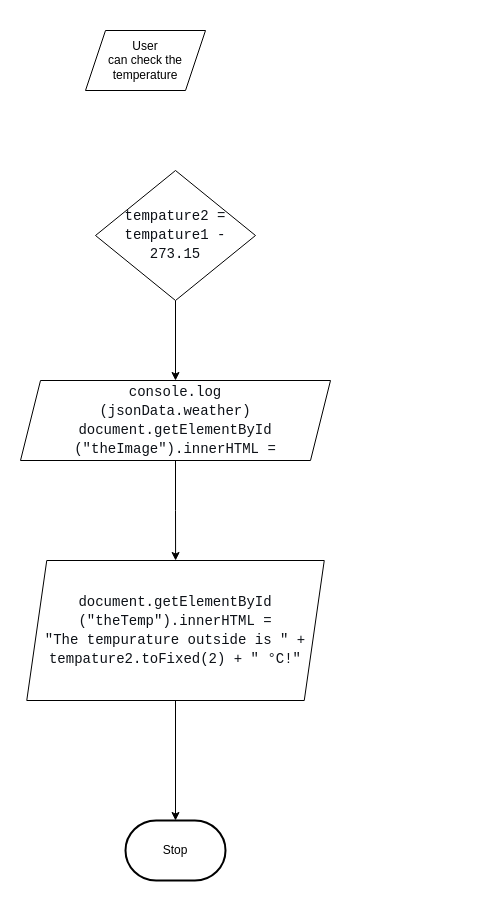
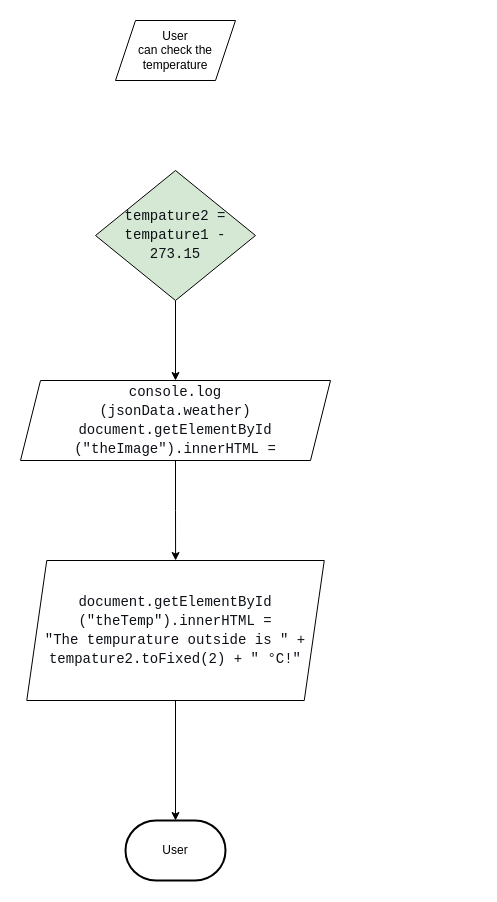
(146, 61) -> (176, 51)
(176, 236) -> (176, 236)
(176, 851) -> (176, 851)
